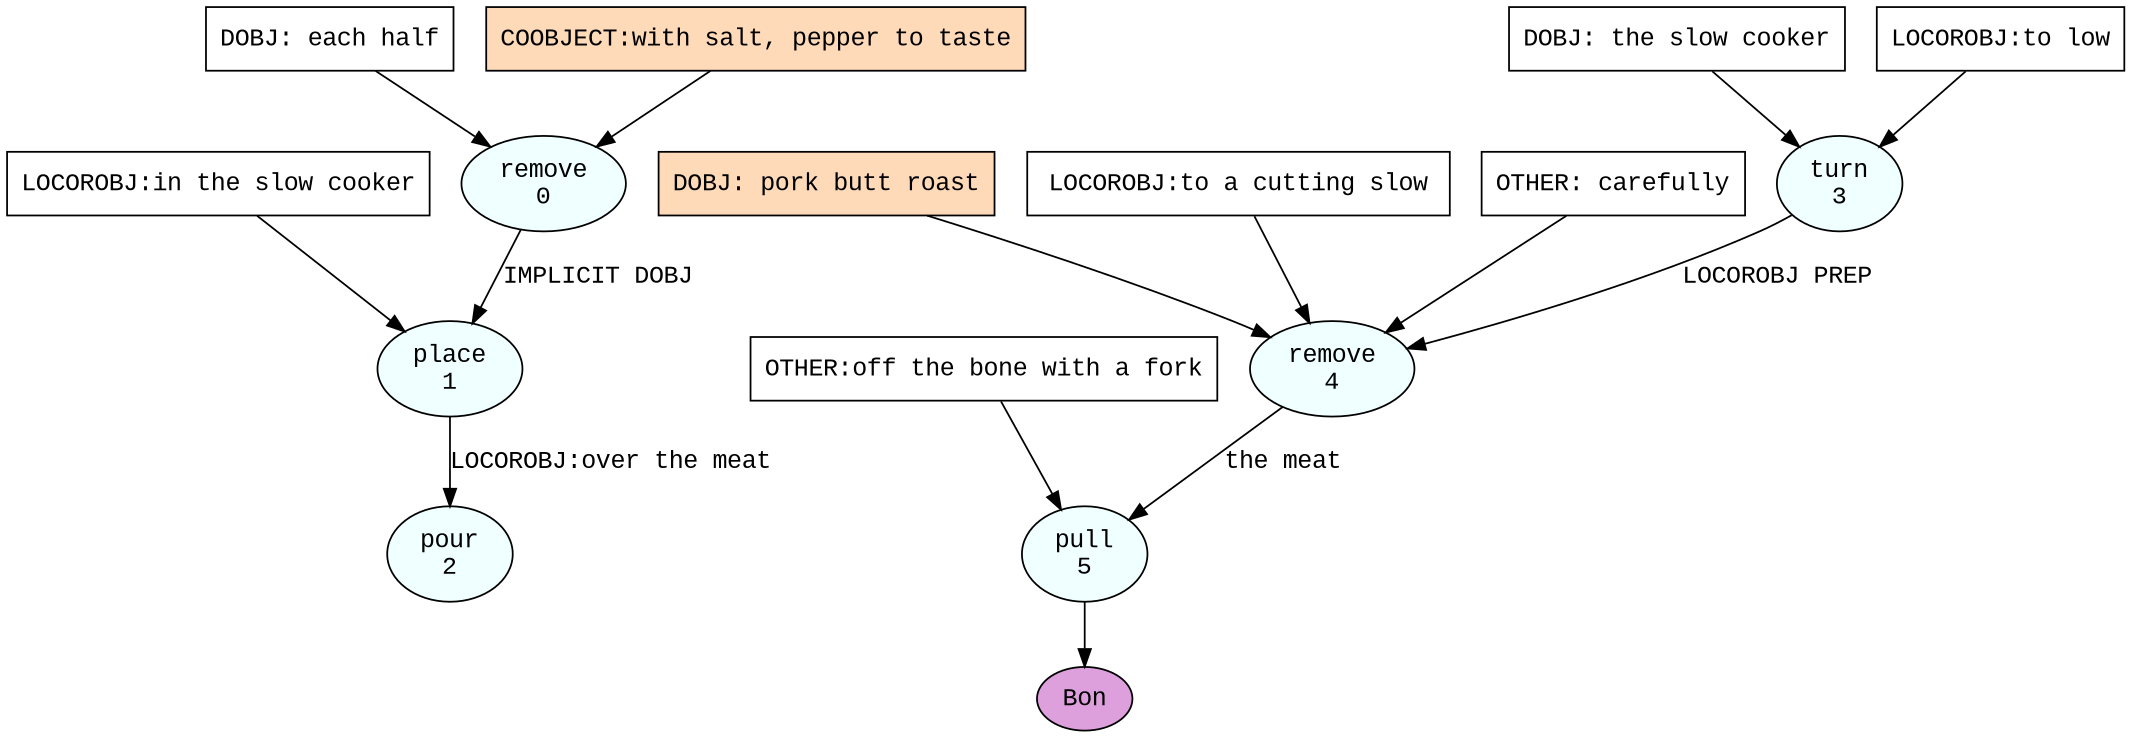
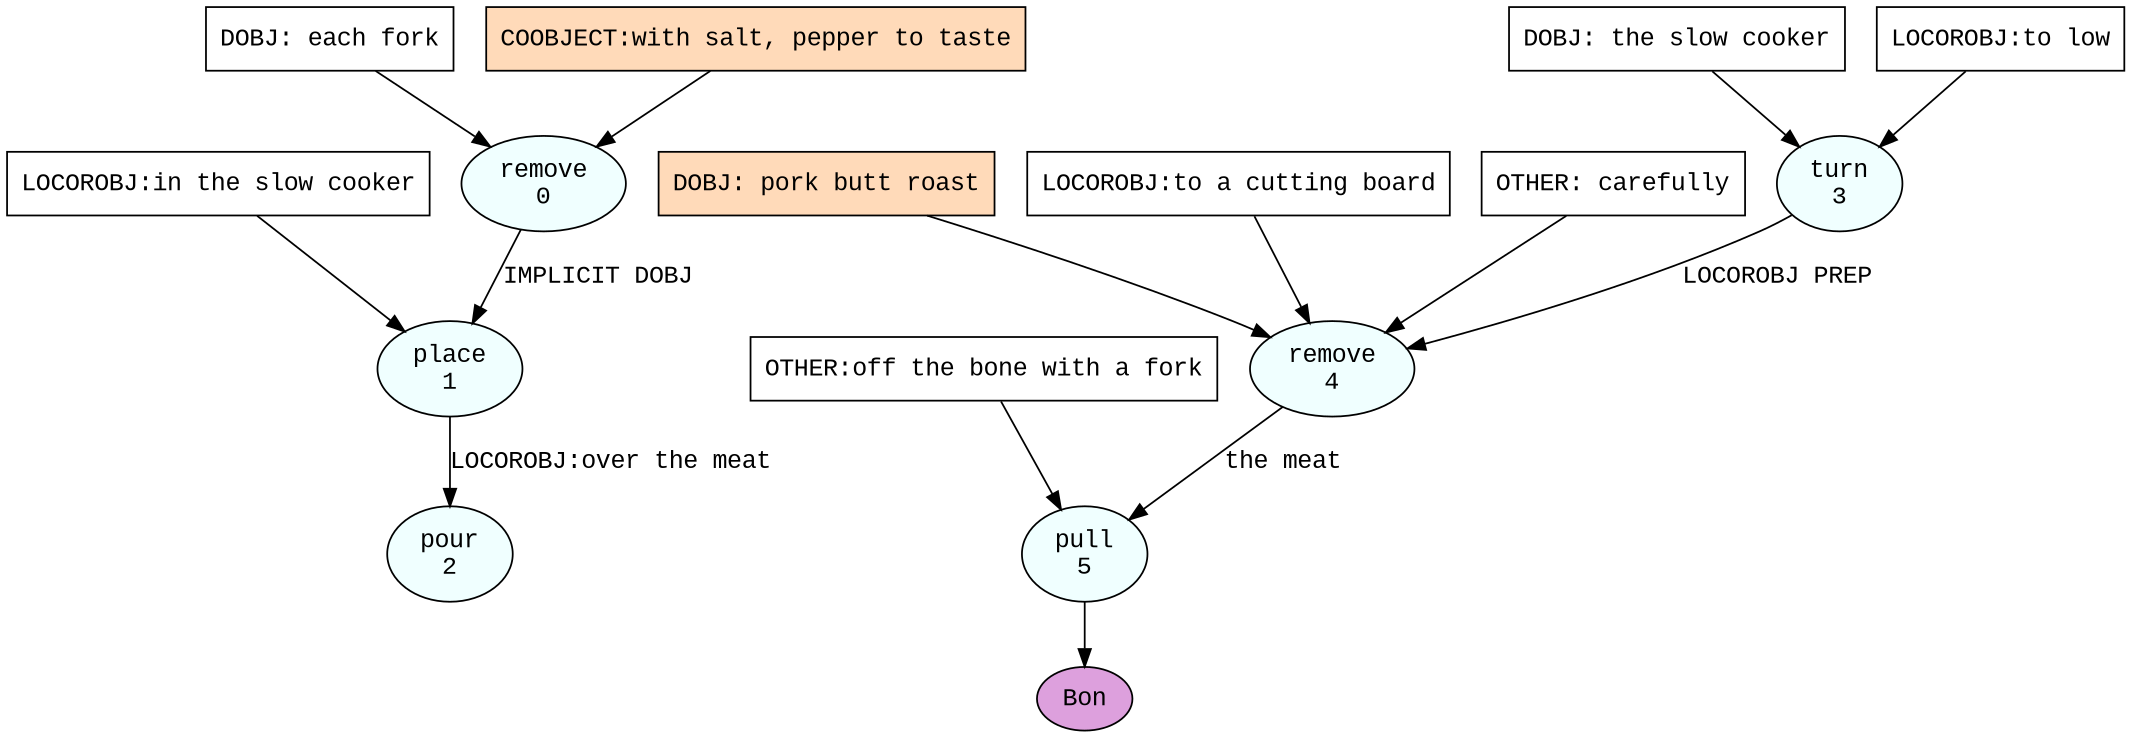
(330, 39) -> (330, 39)
(1239, 184) -> (1239, 184)
